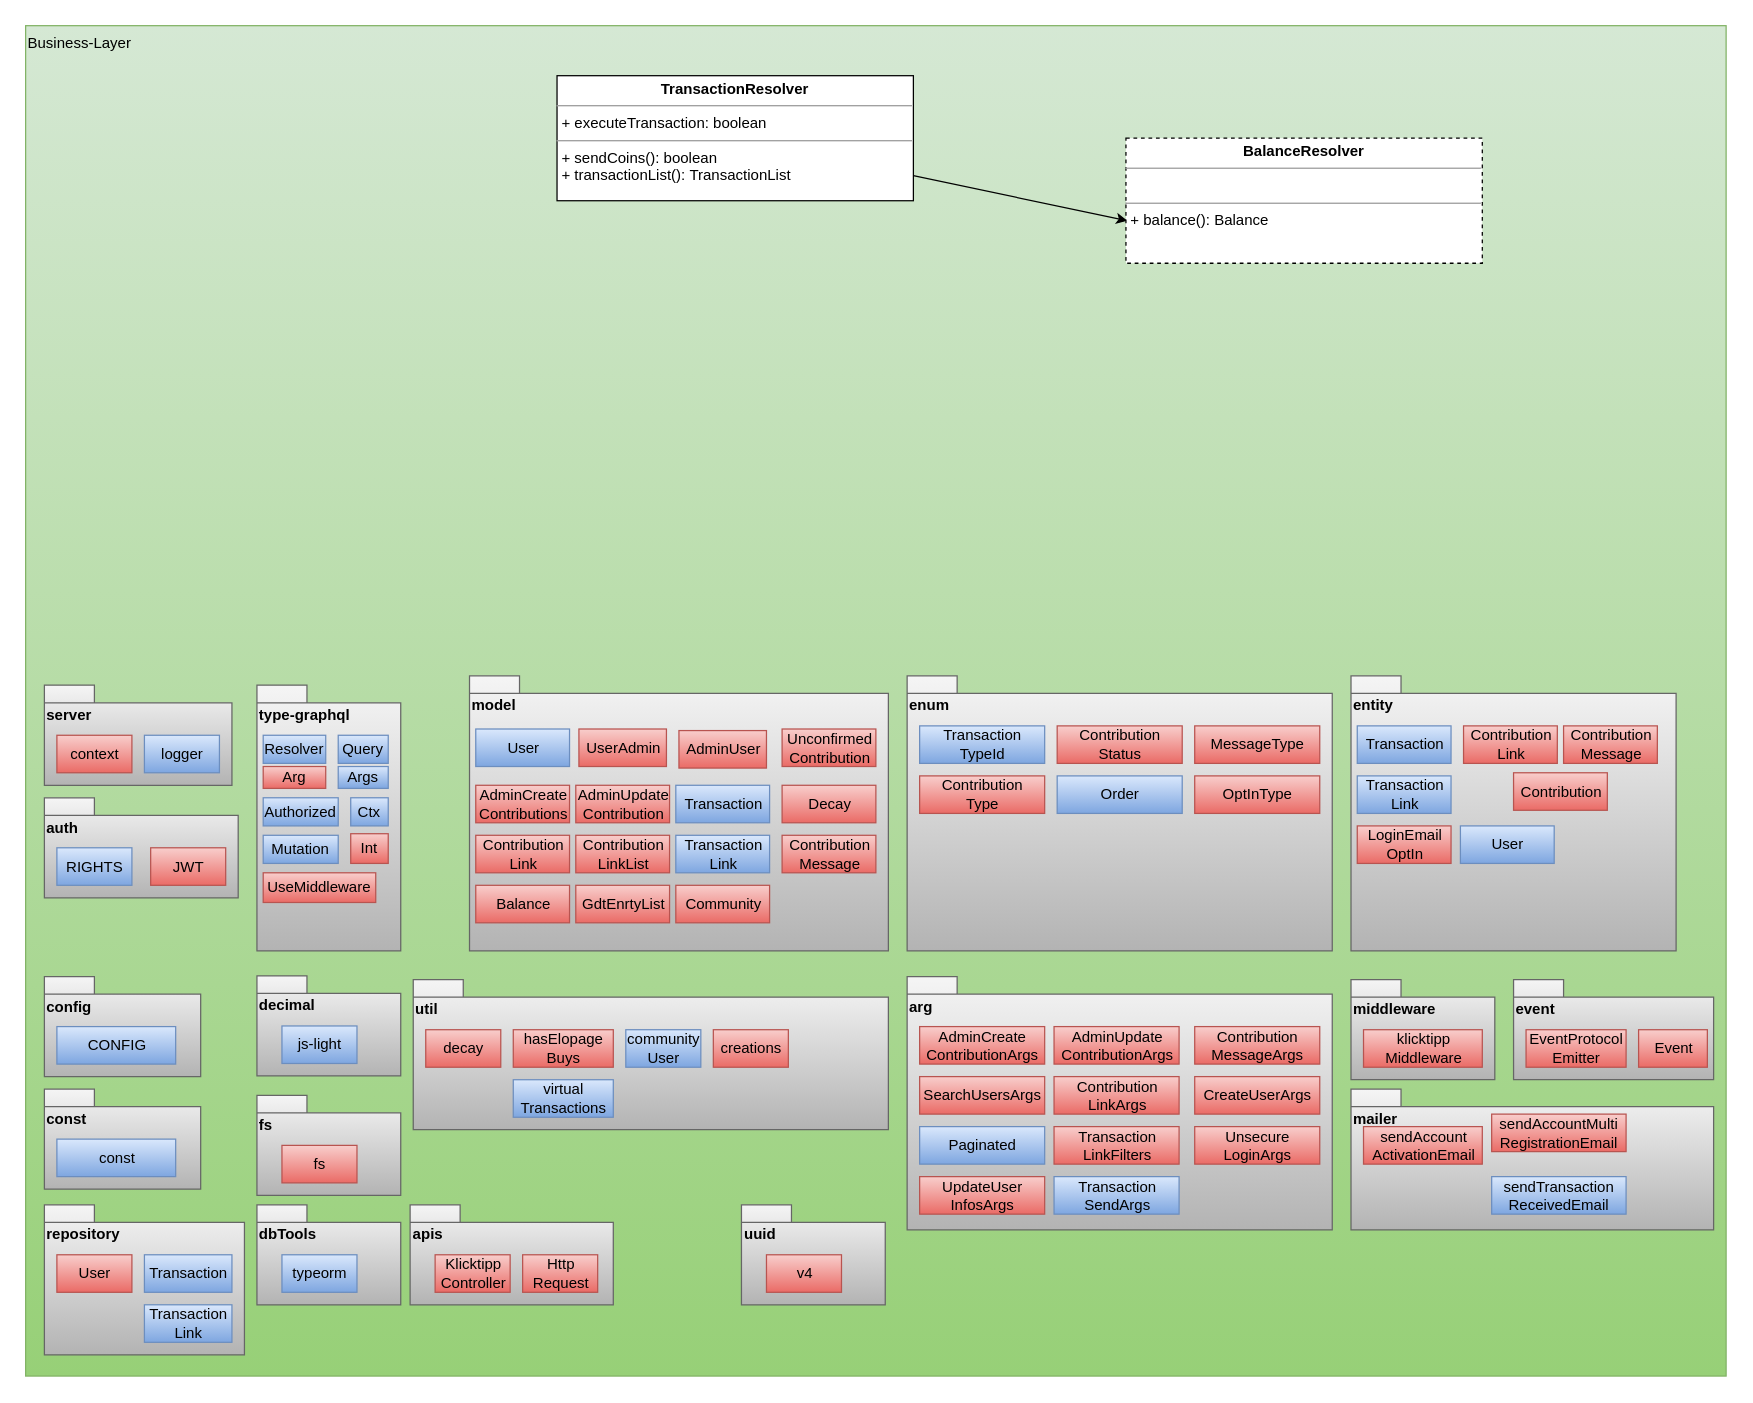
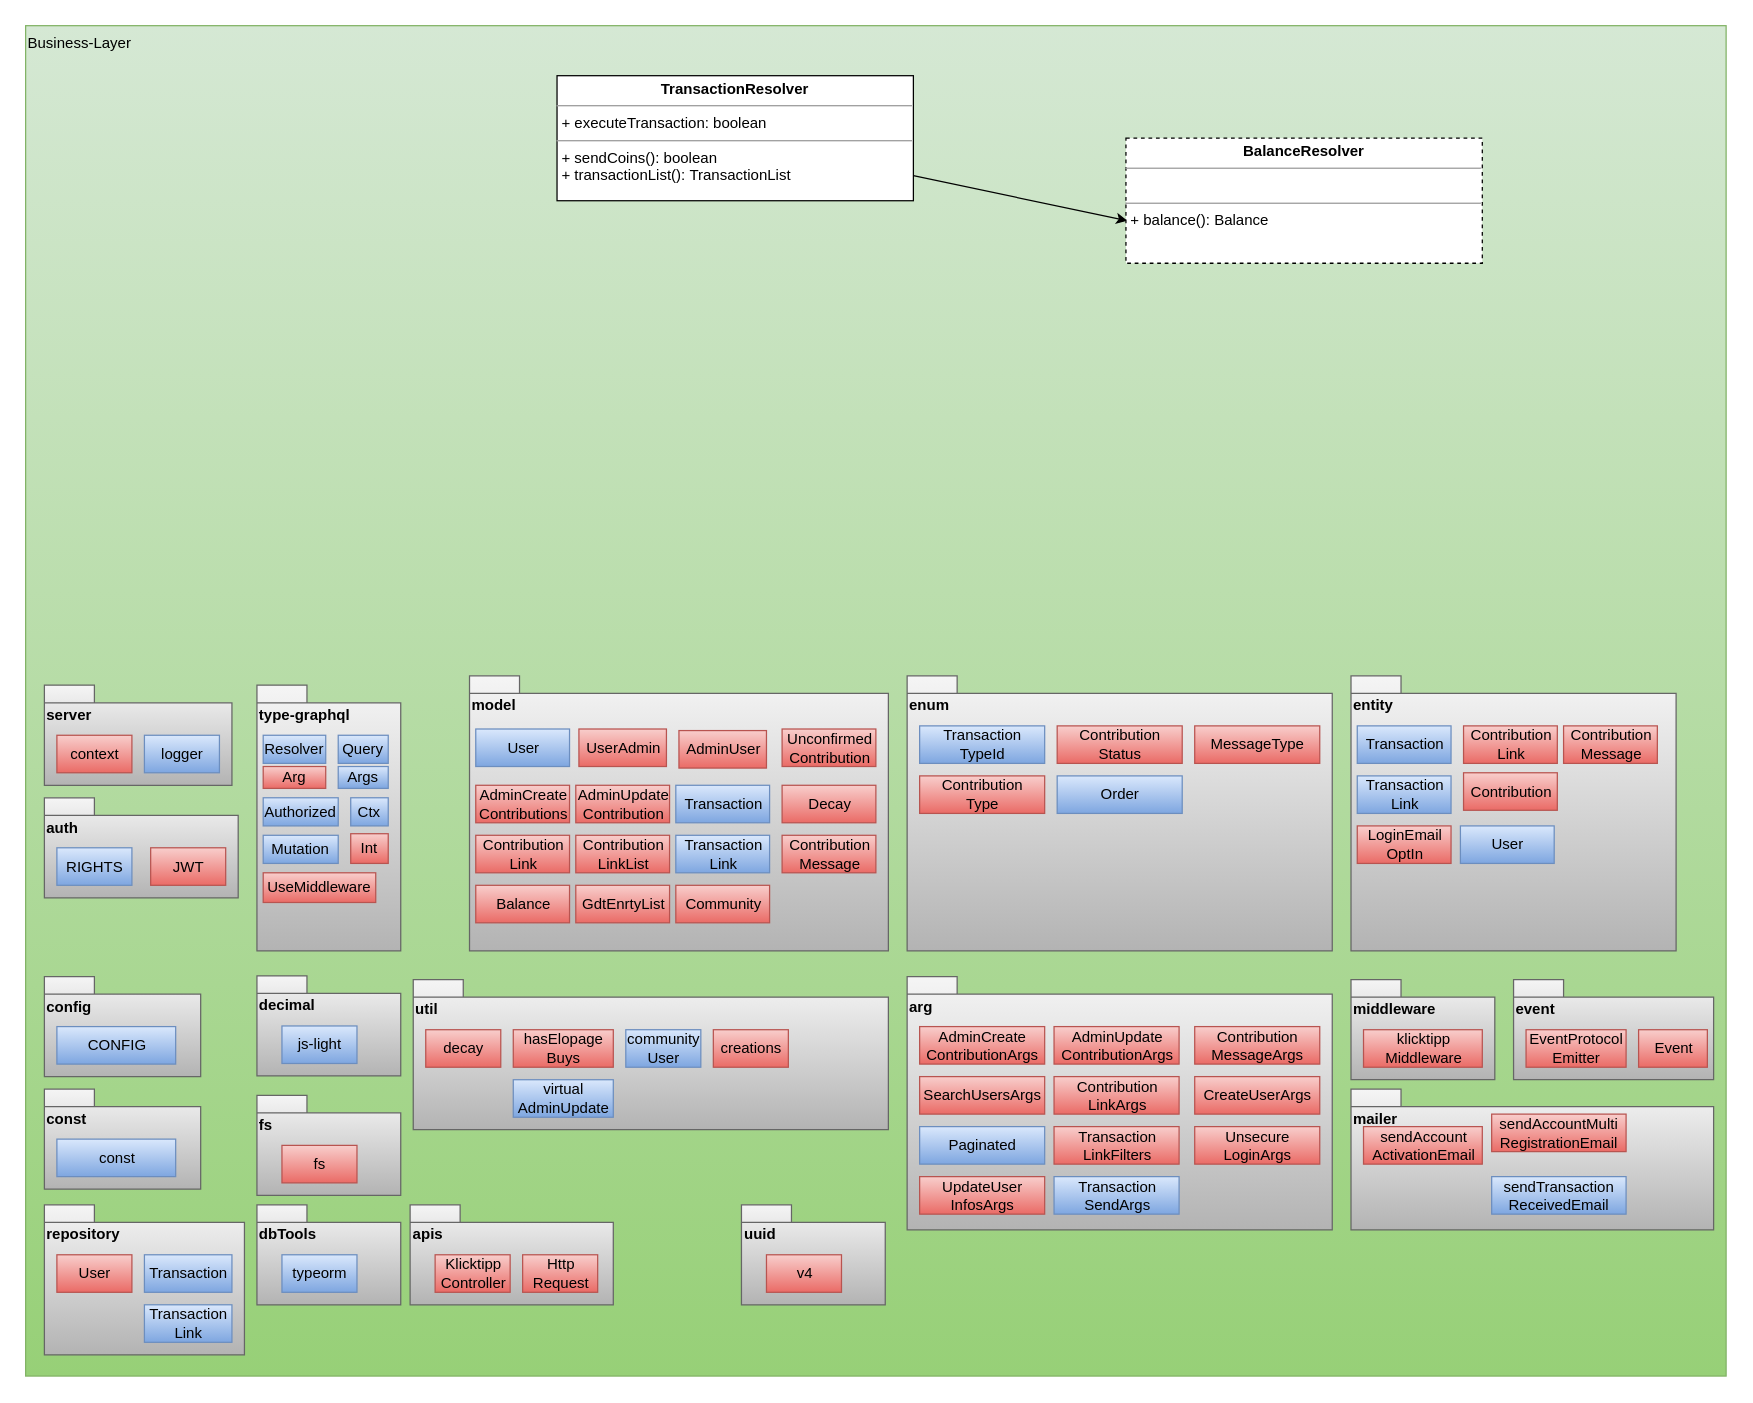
(1560, 791) -> (1510, 791)
(1257, 794) -> none
(564, 1098) -> (564, 1098)
